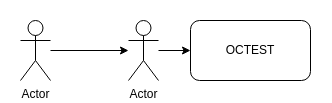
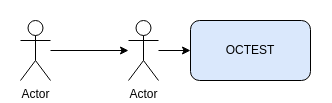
(251, 51) -> (251, 51)
